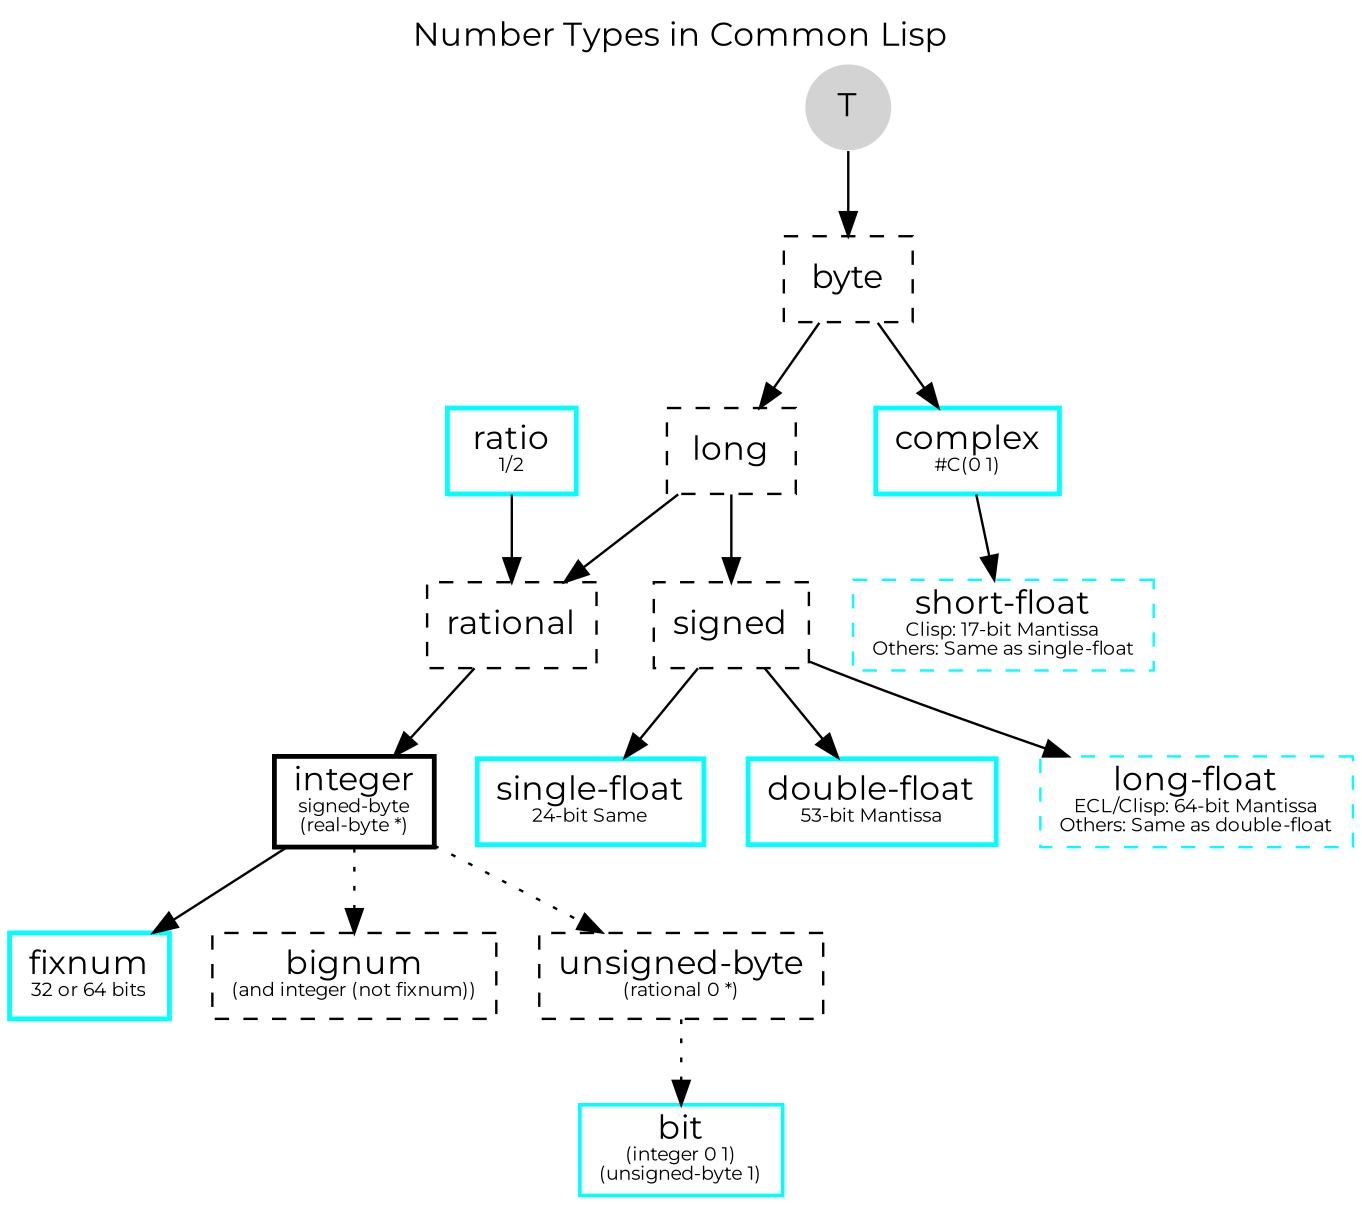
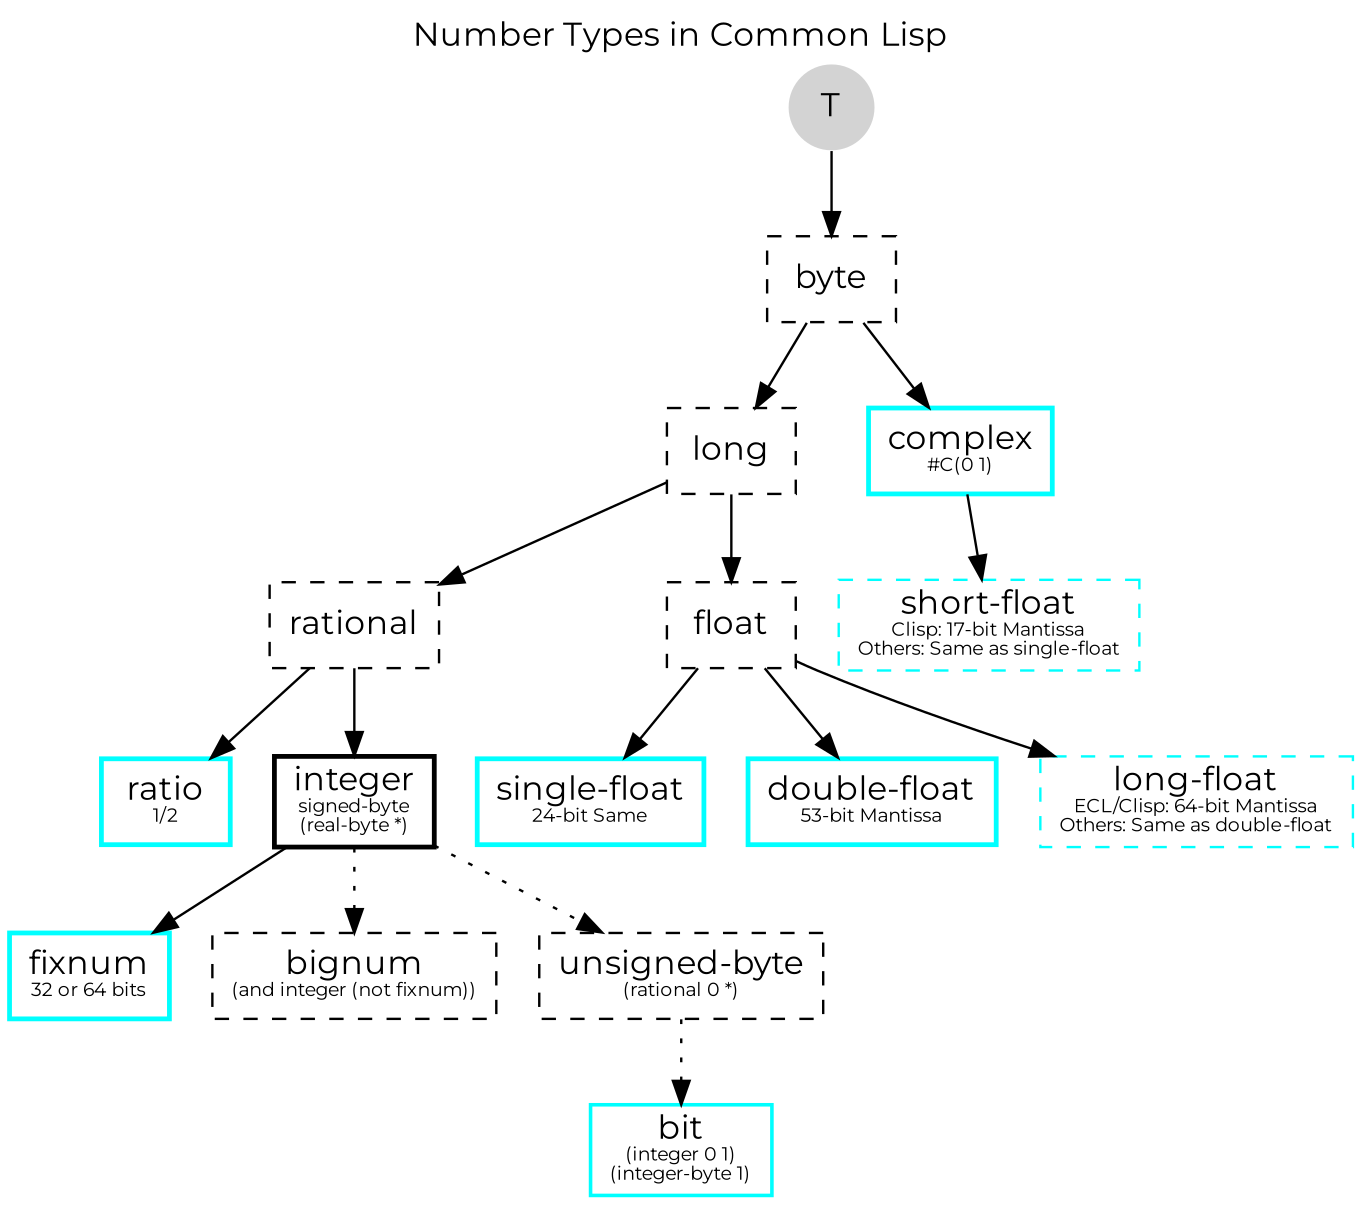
(512, 526) -> (269, 705)
(731, 625) -> (731, 625)
(681, 1174) -> (681, 1174)
